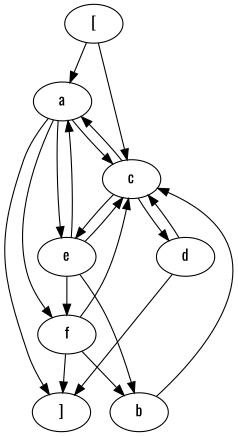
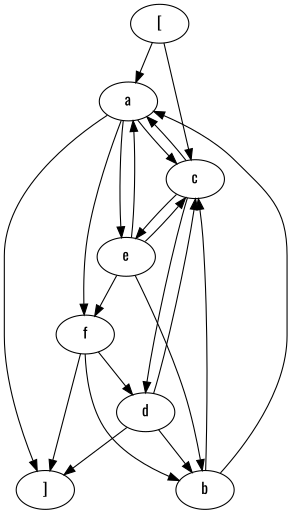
(110, 266) -> (112, 369)
none -> (287, 275)
none -> (172, 447)
